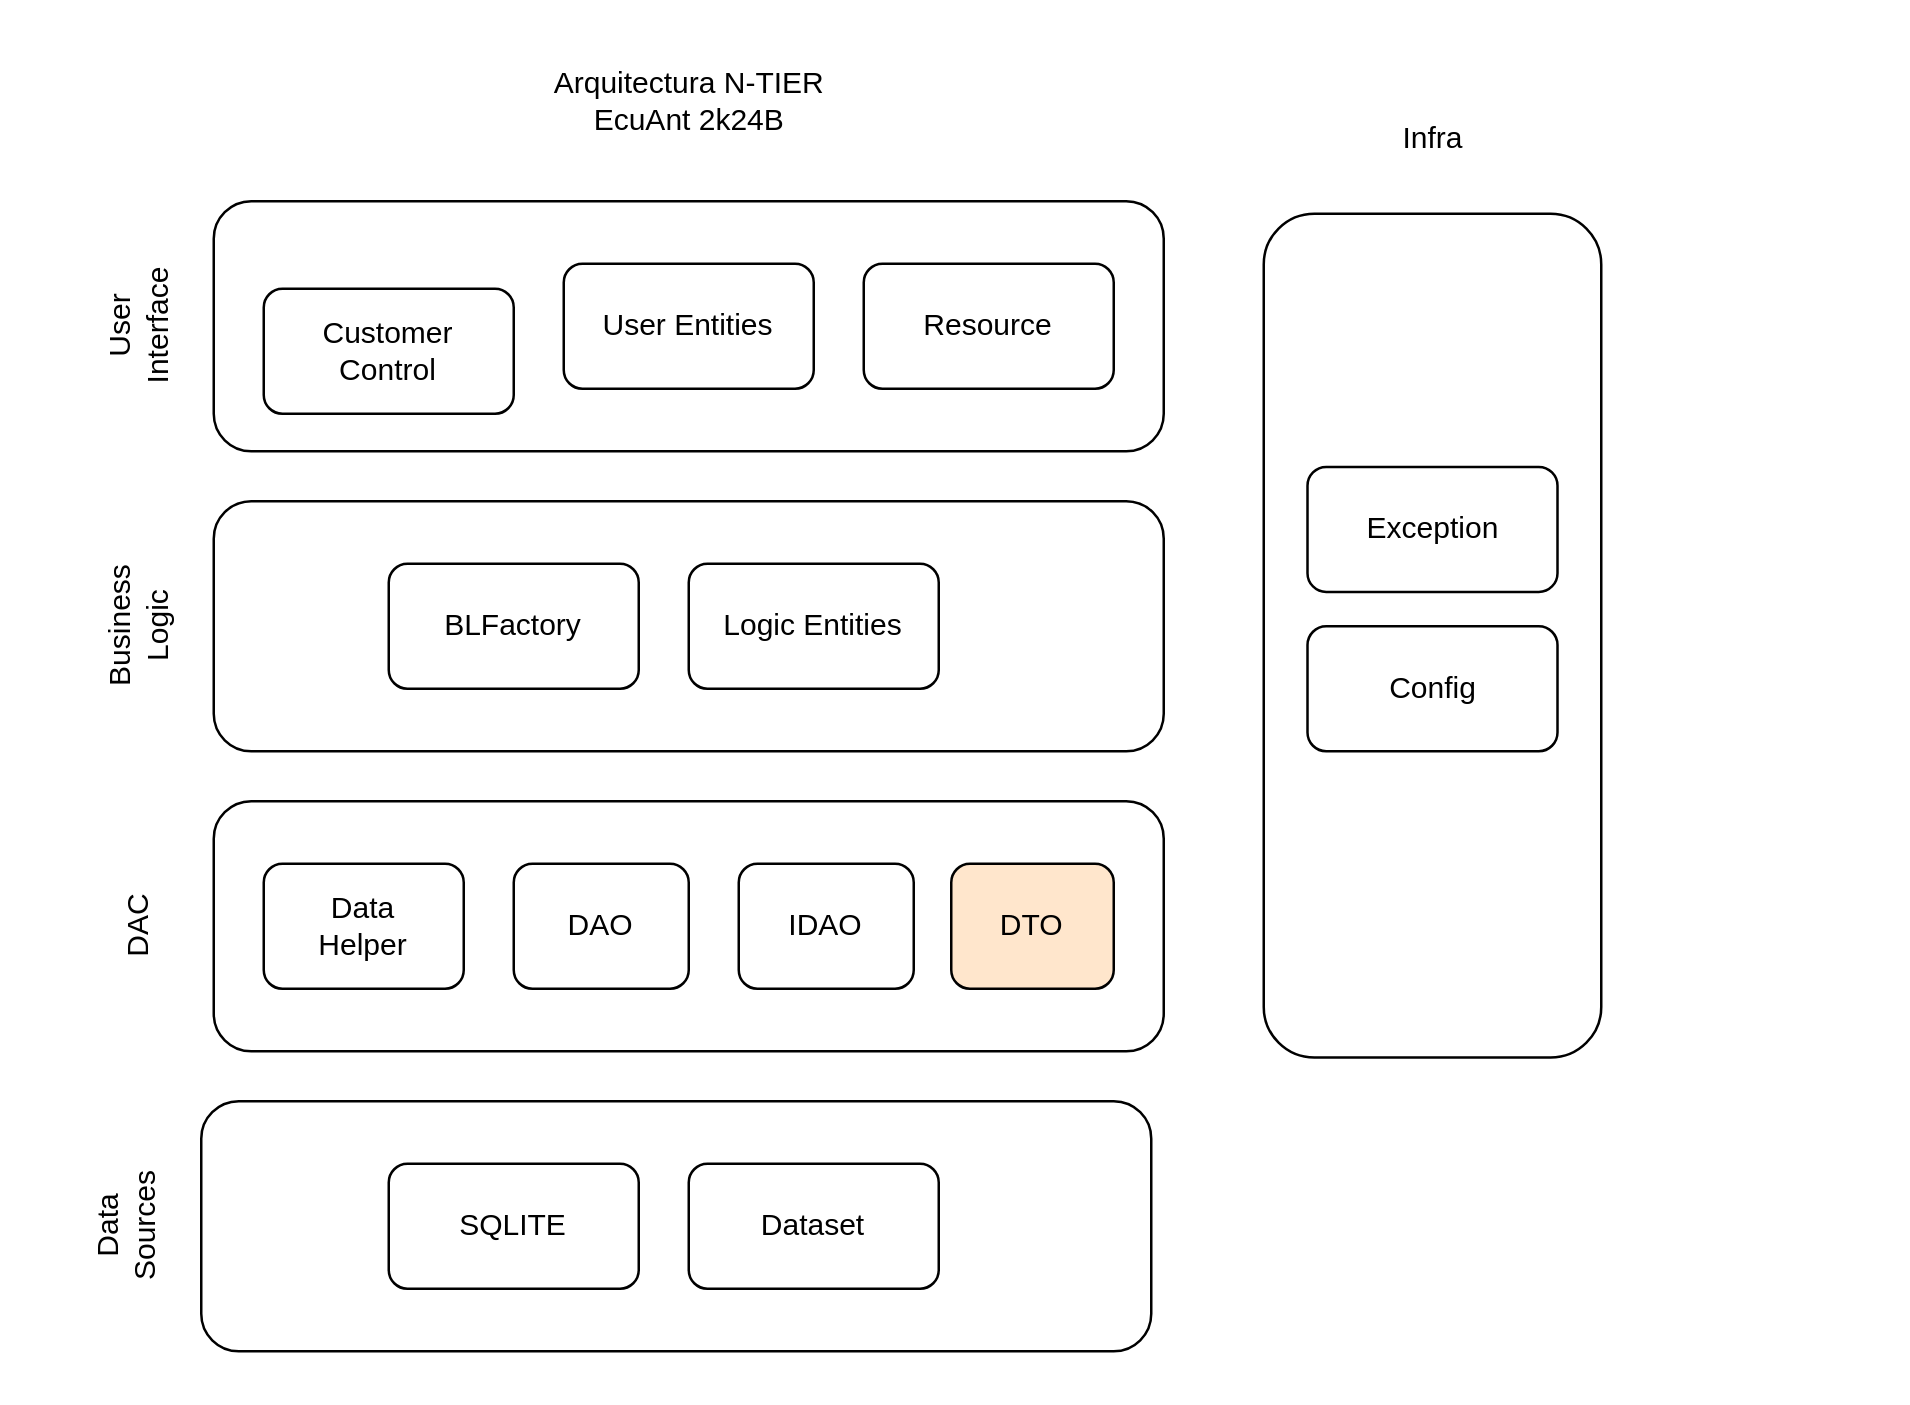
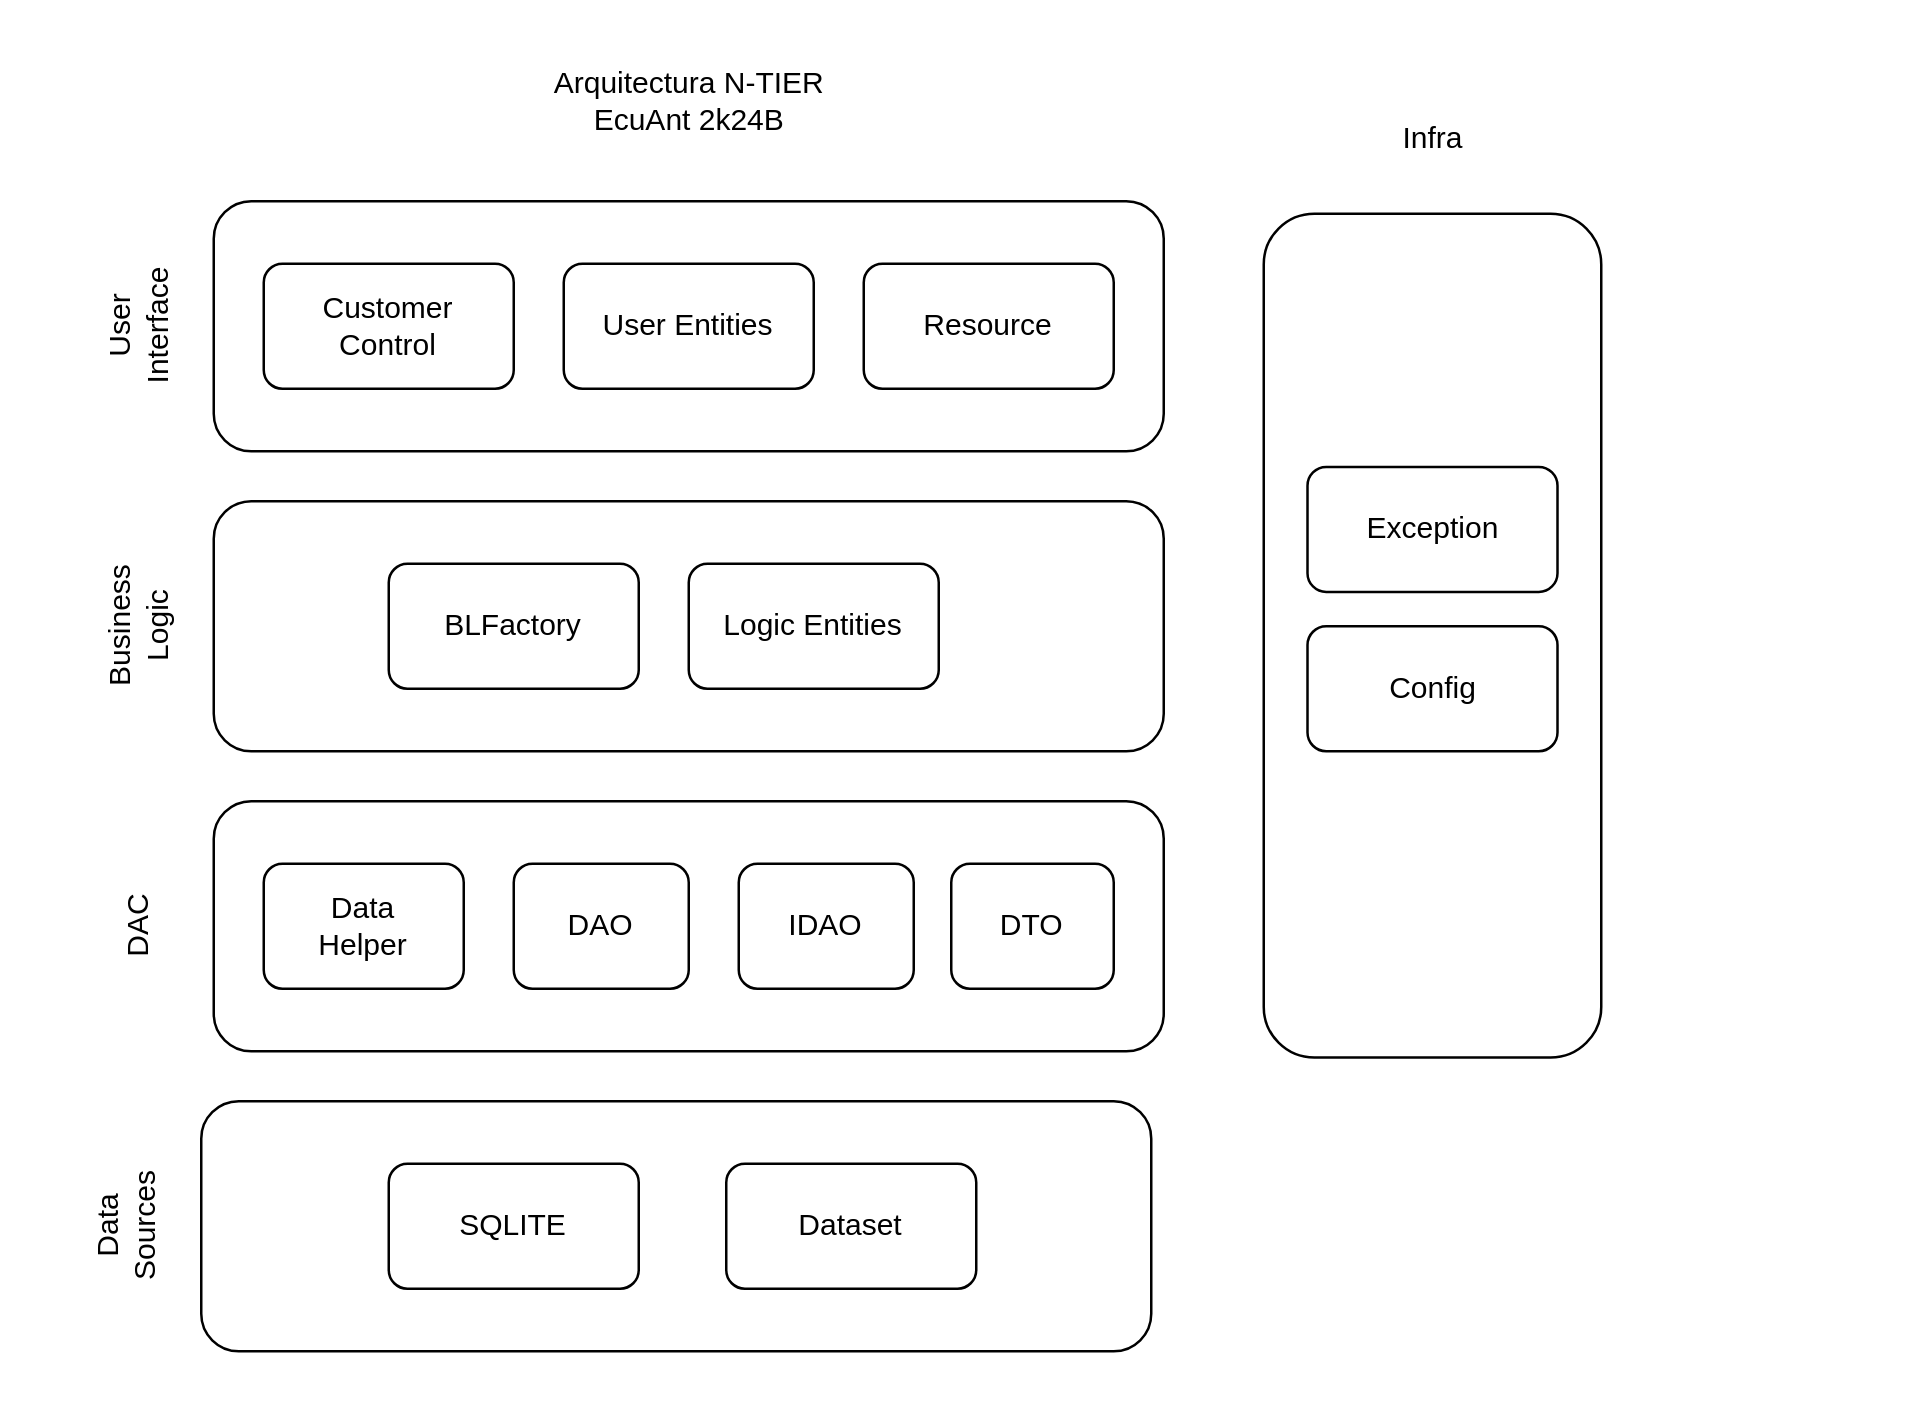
(389, 351) -> (389, 326)
(1033, 926) -> (1033, 926)
(814, 1226) -> (851, 1226)
